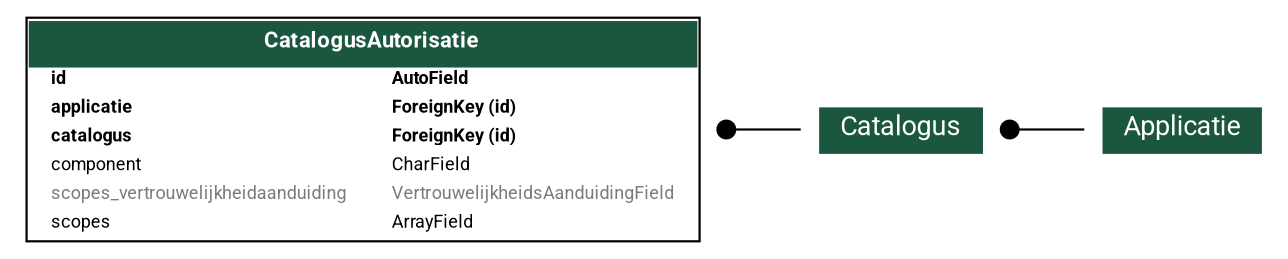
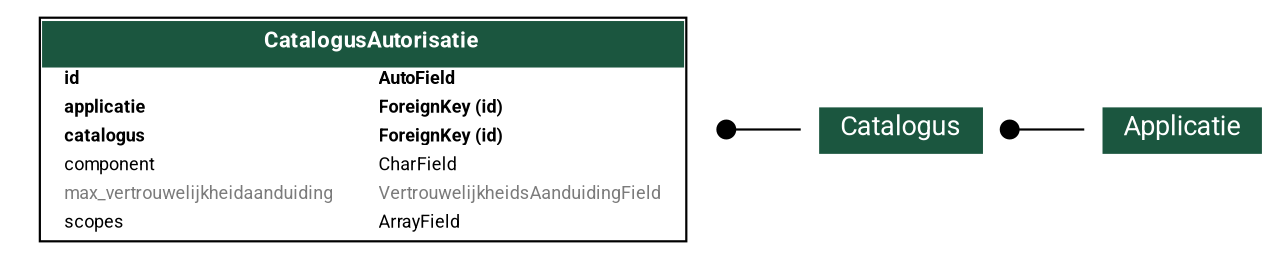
(199, 194) -> (199, 194)
